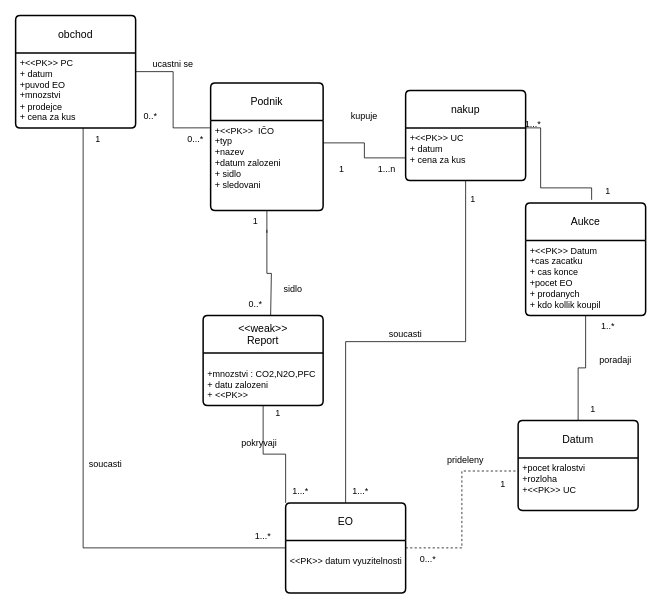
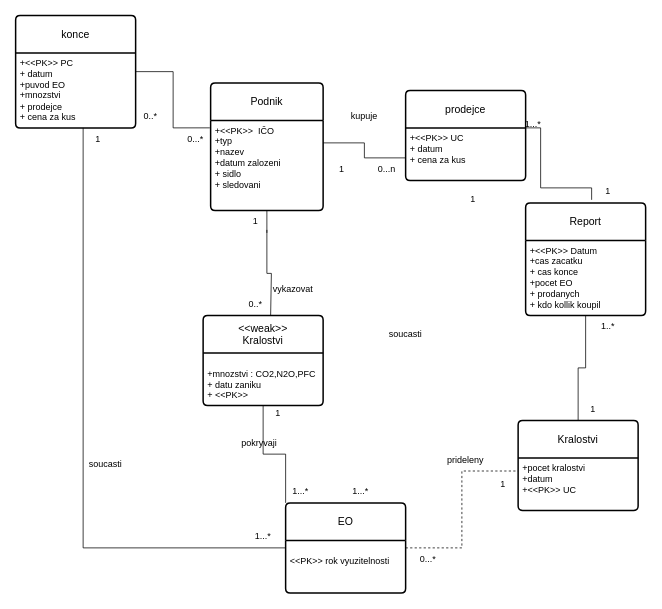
(75, 34) -> (75, 34)
(173, 64) -> none
(465, 109) -> (465, 109)
(387, 169) -> (387, 169)
(585, 222) -> (585, 222)
(293, 289) -> (293, 289)
(263, 334) -> (263, 334)
(404, 342) -> none
(615, 360) -> none
(258, 374) -> (258, 374)
(578, 439) -> (578, 439)
(559, 479) -> (559, 479)
(350, 551) -> (345, 551)
